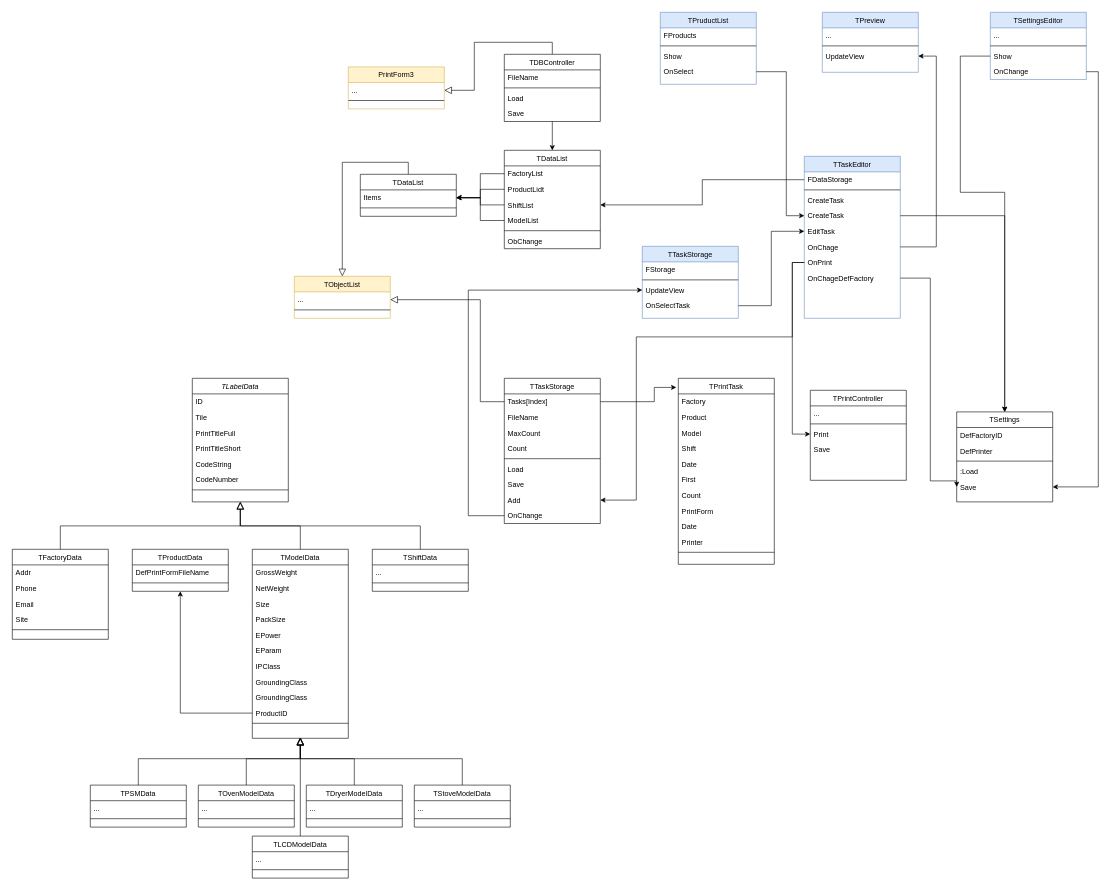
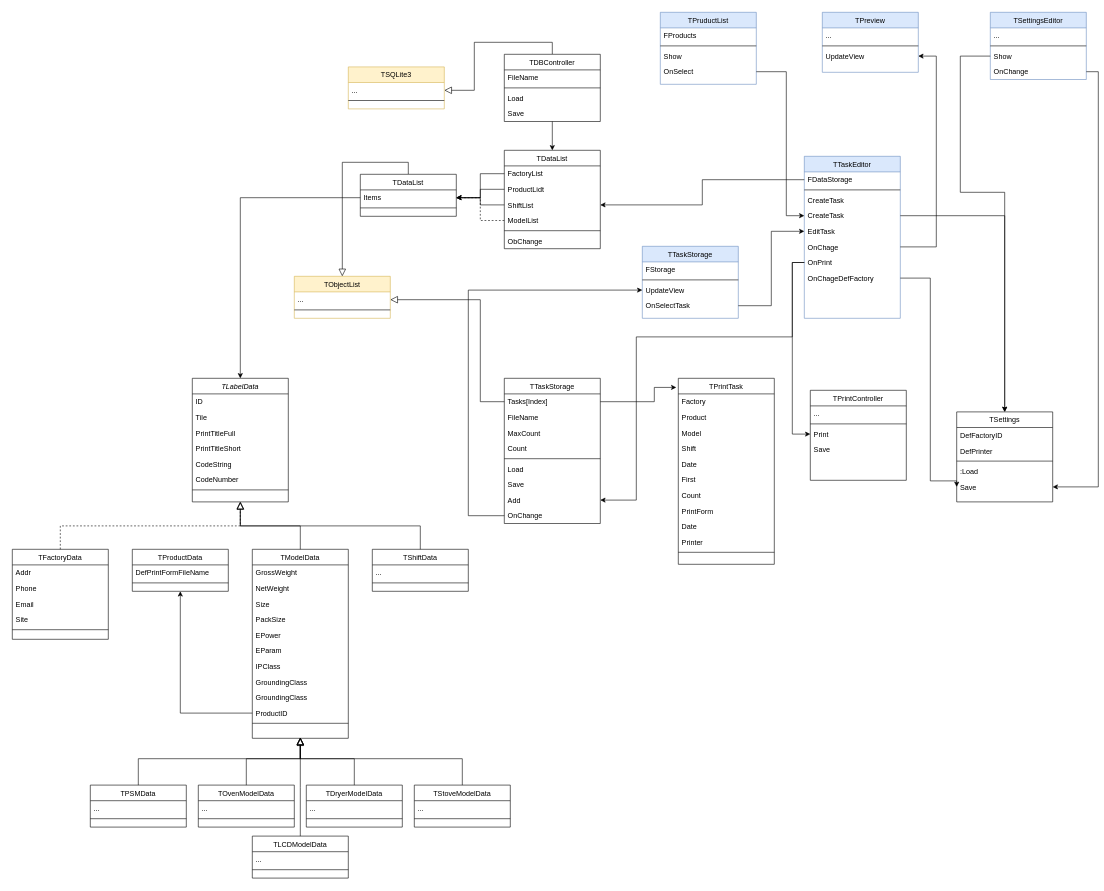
(396, 75) -> (396, 75)
none -> (240, 198)
(484, 221) -> (484, 221)
(138, 526) -> (138, 526)
